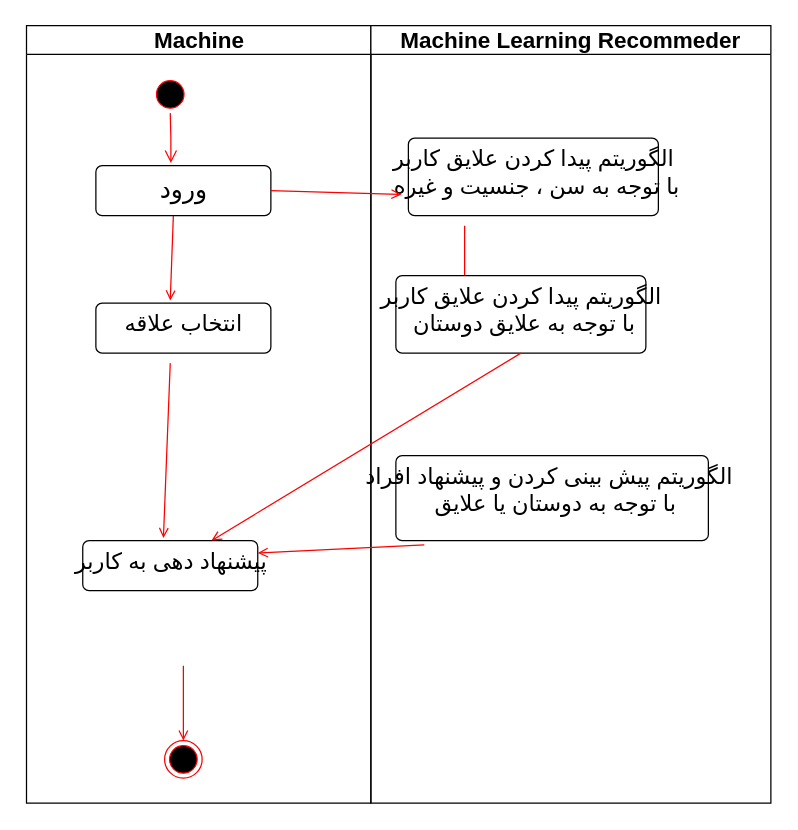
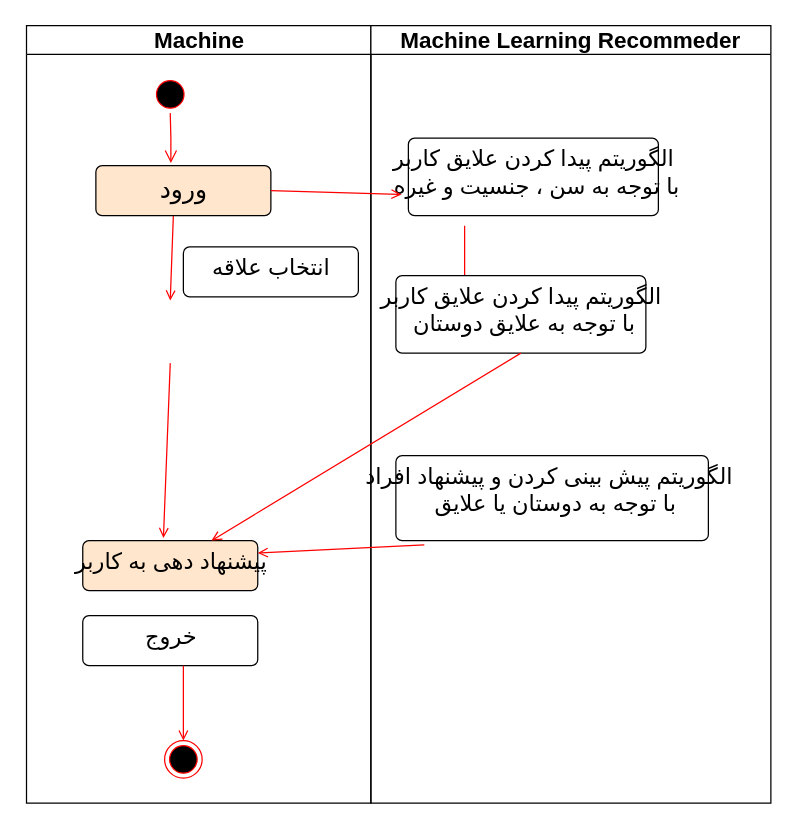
(183, 191) -> (183, 191)
(183, 328) -> (271, 272)
(170, 566) -> (170, 566)
none -> (170, 641)
